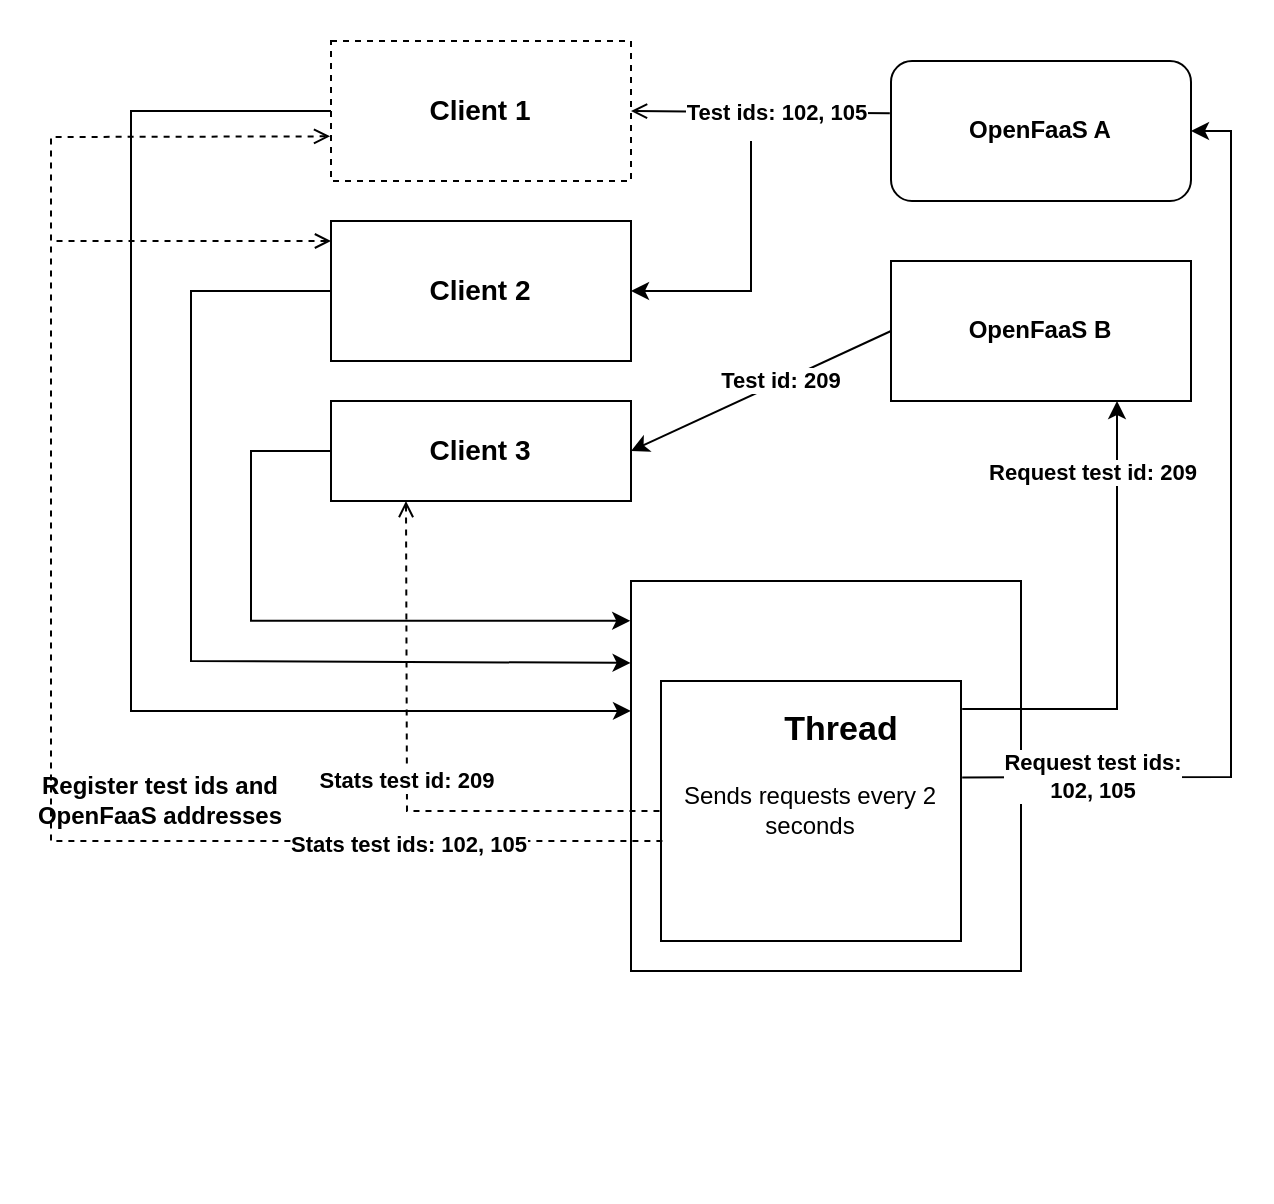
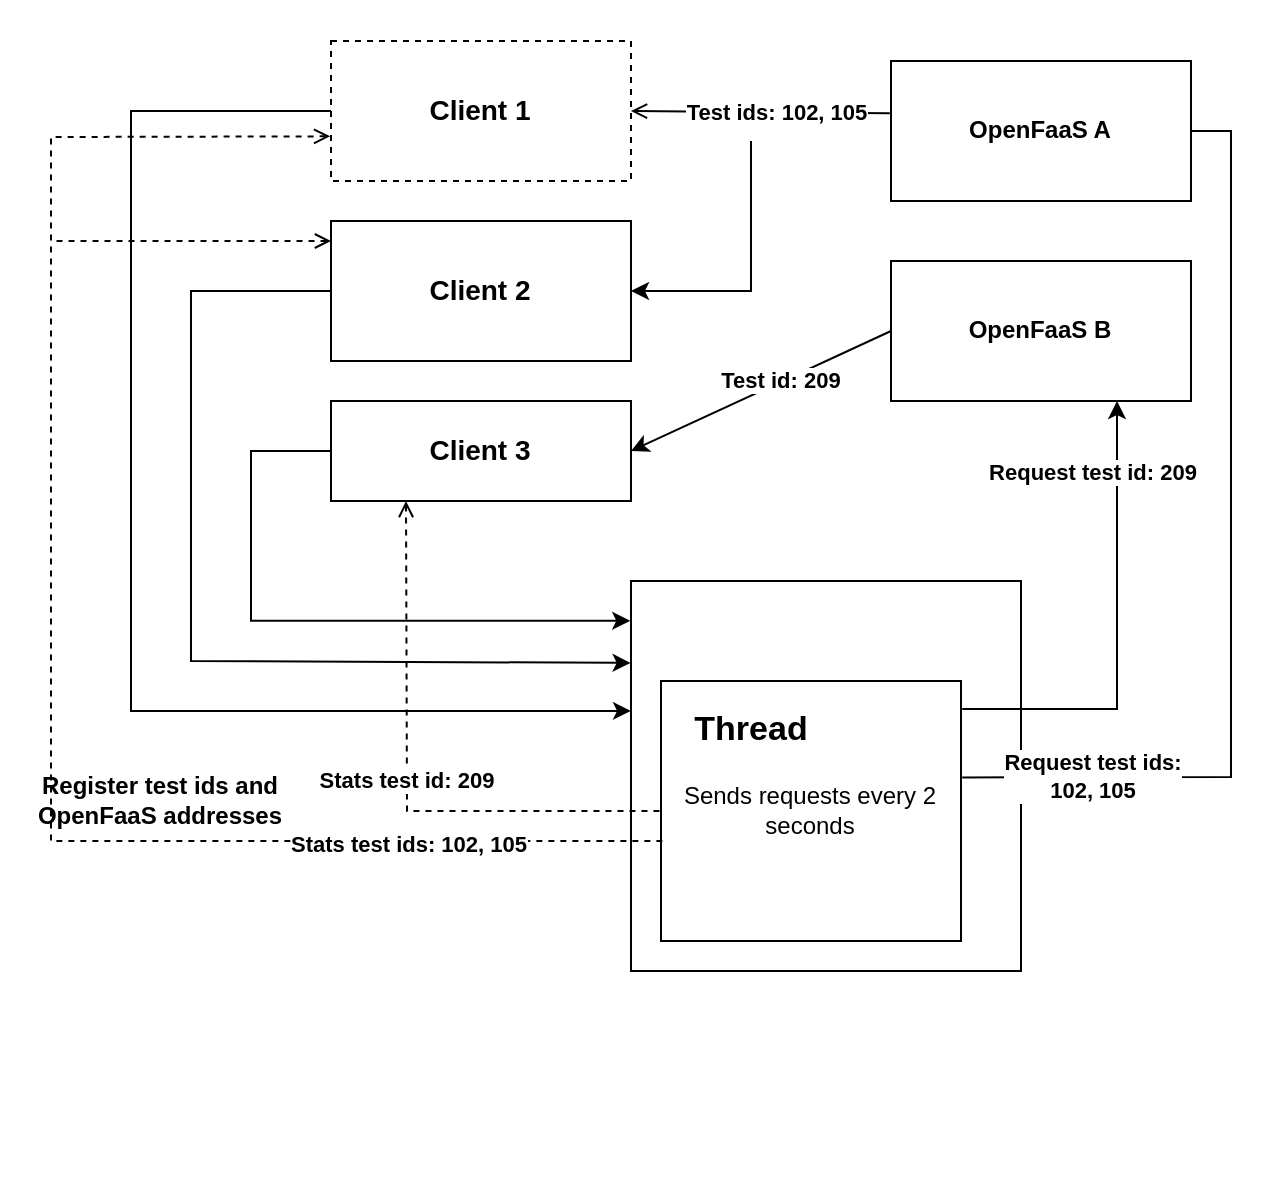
(1041, 131) -> (1041, 131)
(1206, 131) -> (1200, 131)
(842, 731) -> (752, 731)
